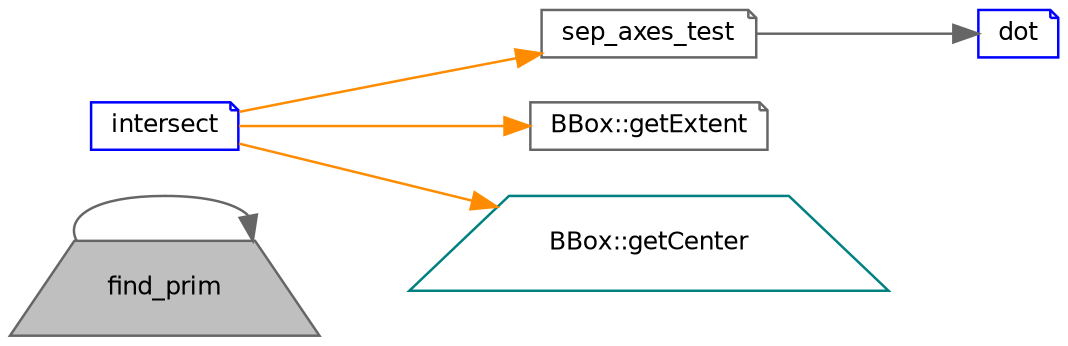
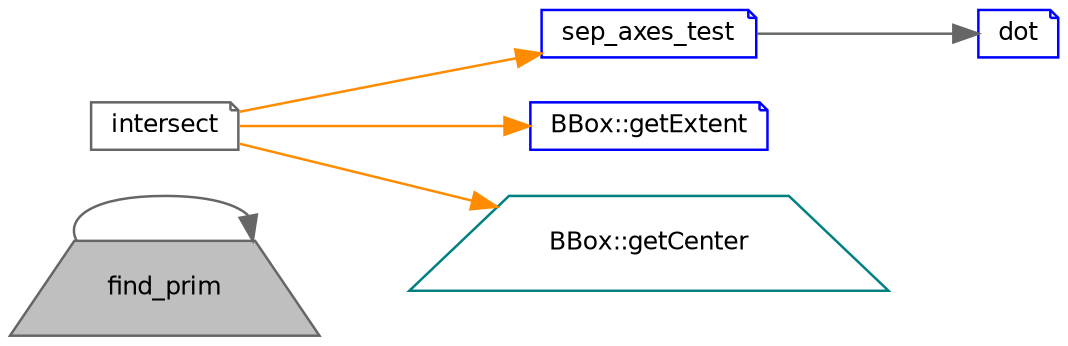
(649, 34) -> (649, 34)
(165, 126) -> (165, 126)
(649, 126) -> (649, 126)
